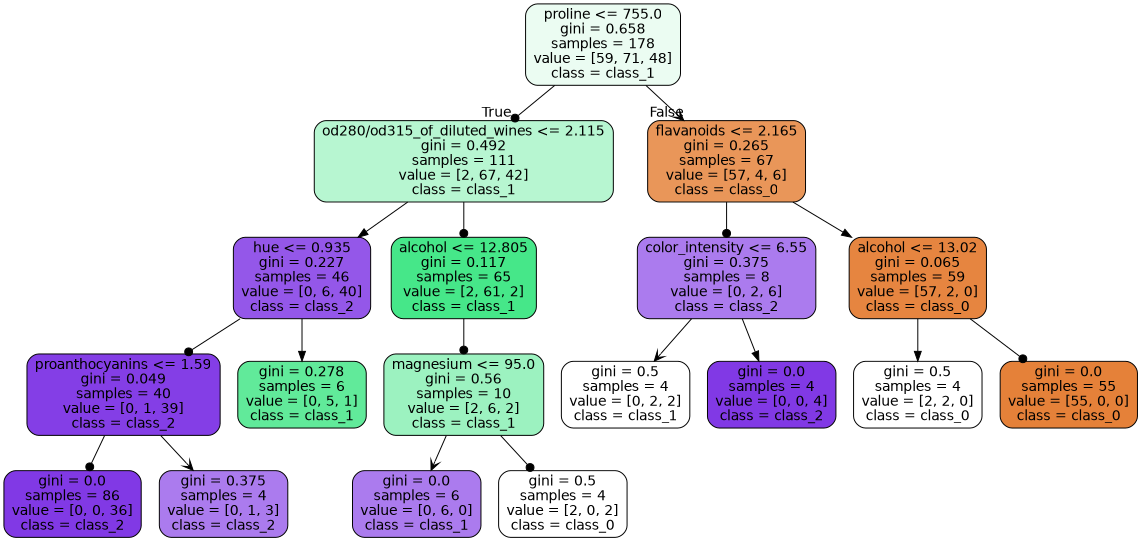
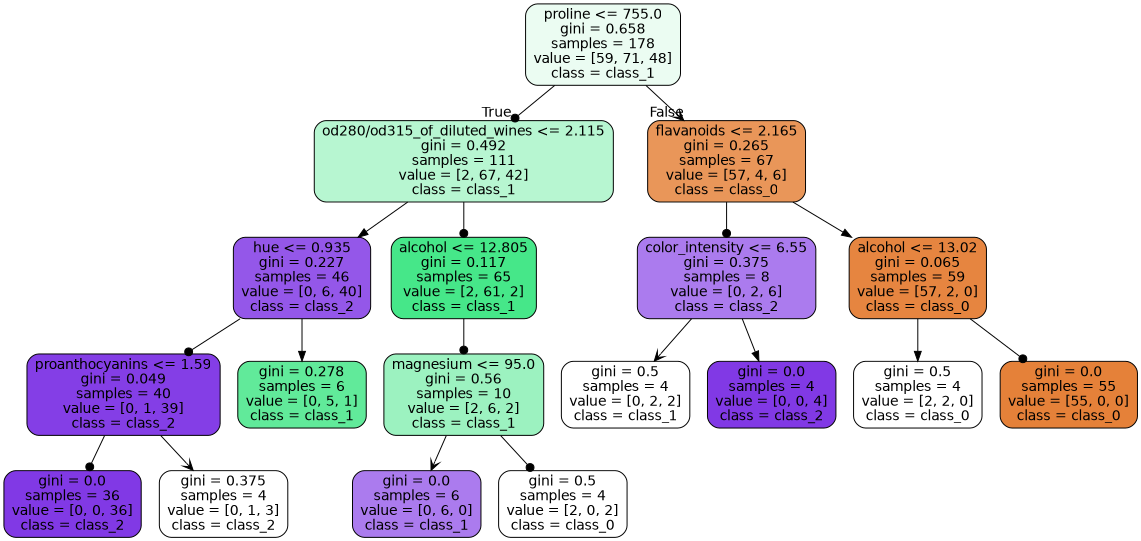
(73, 504) -> (73, 504)
(224, 504) -> (224, 504)
